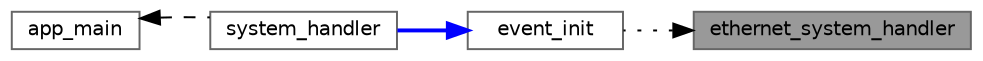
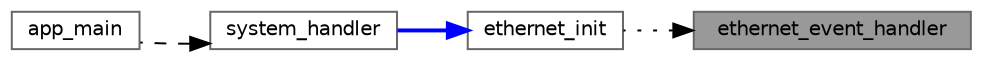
(185, 17) -> (165, 43)
(545, 30) -> (545, 30)
(832, 30) -> (832, 30)
